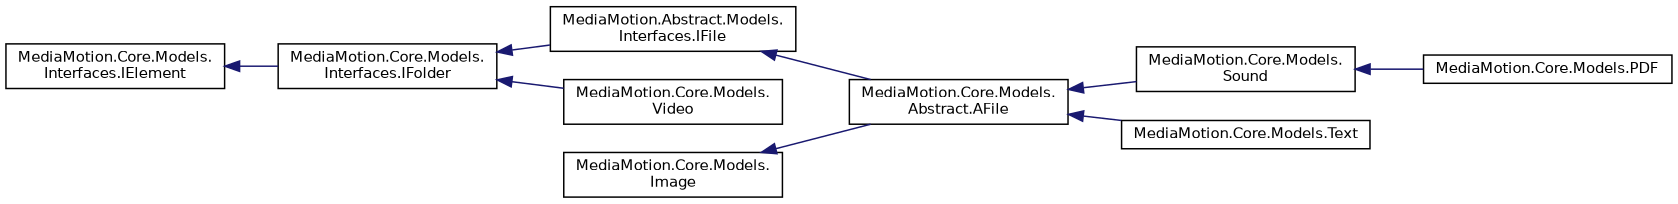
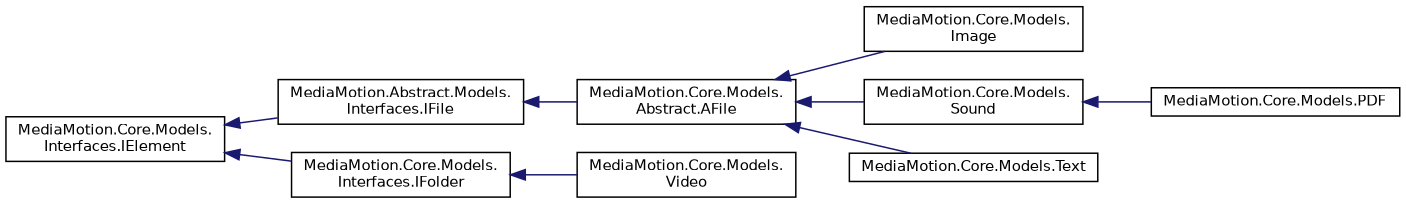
(531, 47) -> (259, 120)
(823, 136) -> (837, 64)
